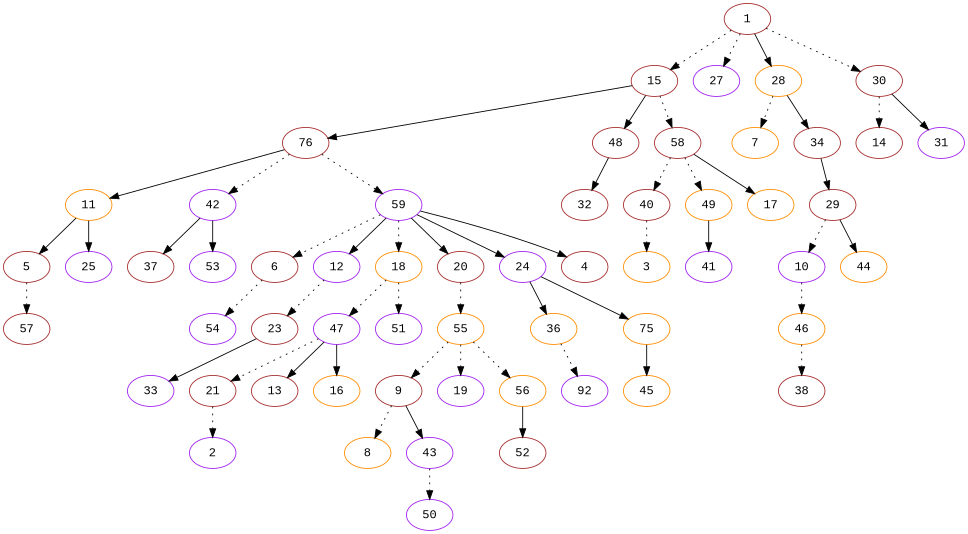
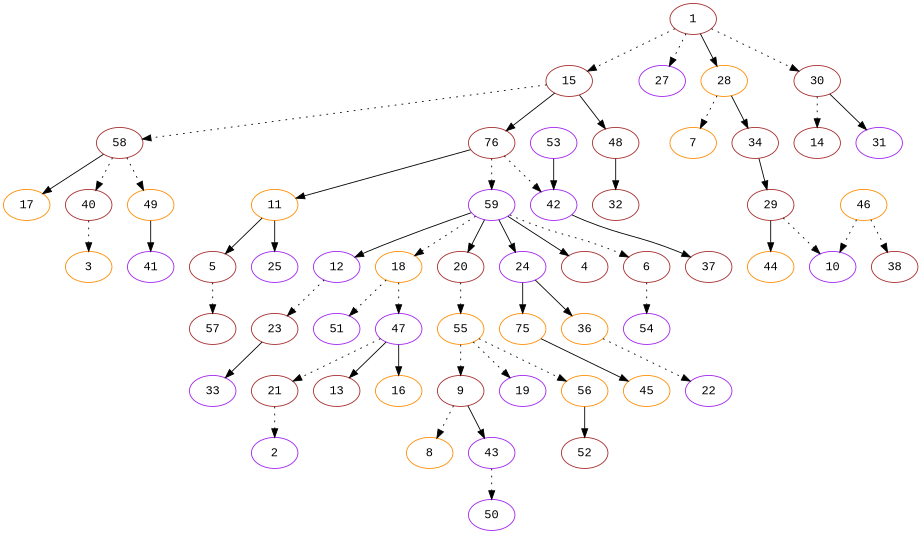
(213, 232) -> (554, 170)
(802, 294) -> (850, 232)
(585, 391) -> (709, 391)
